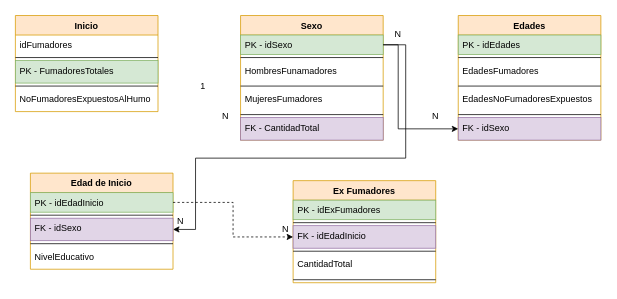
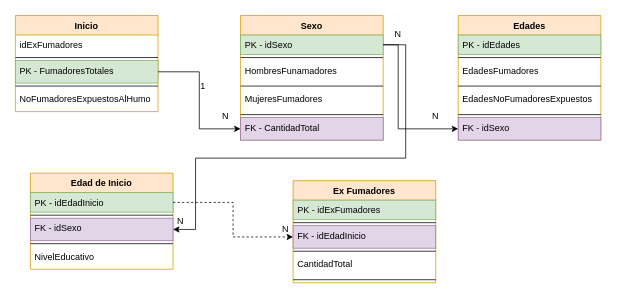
(46, 45) -> (51, 45)
none -> (199, 81)
